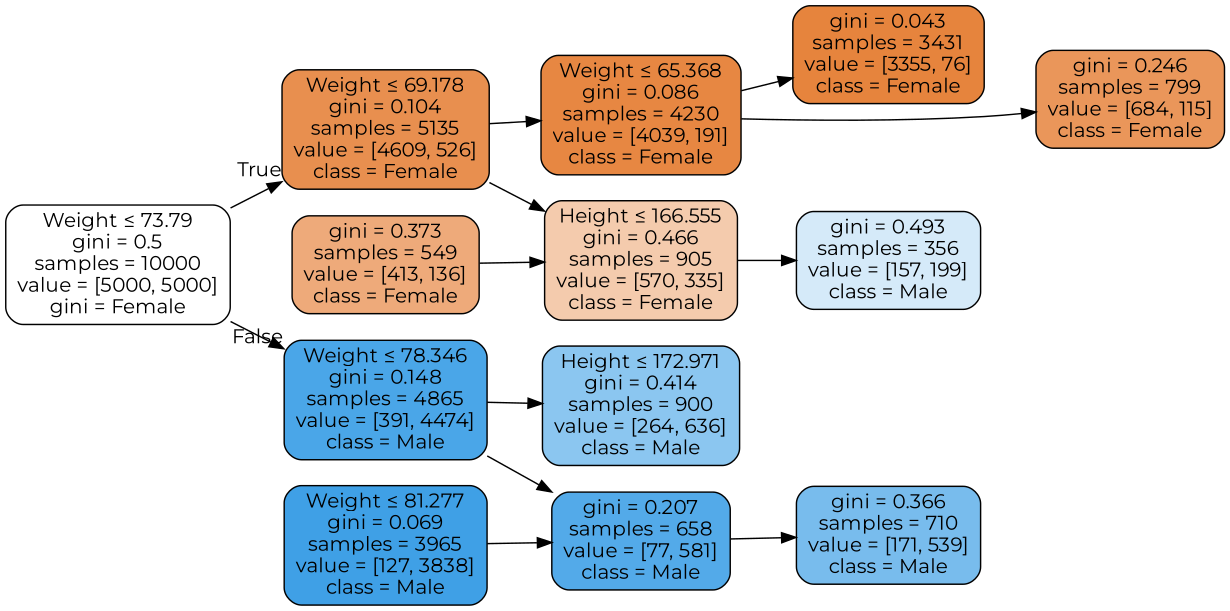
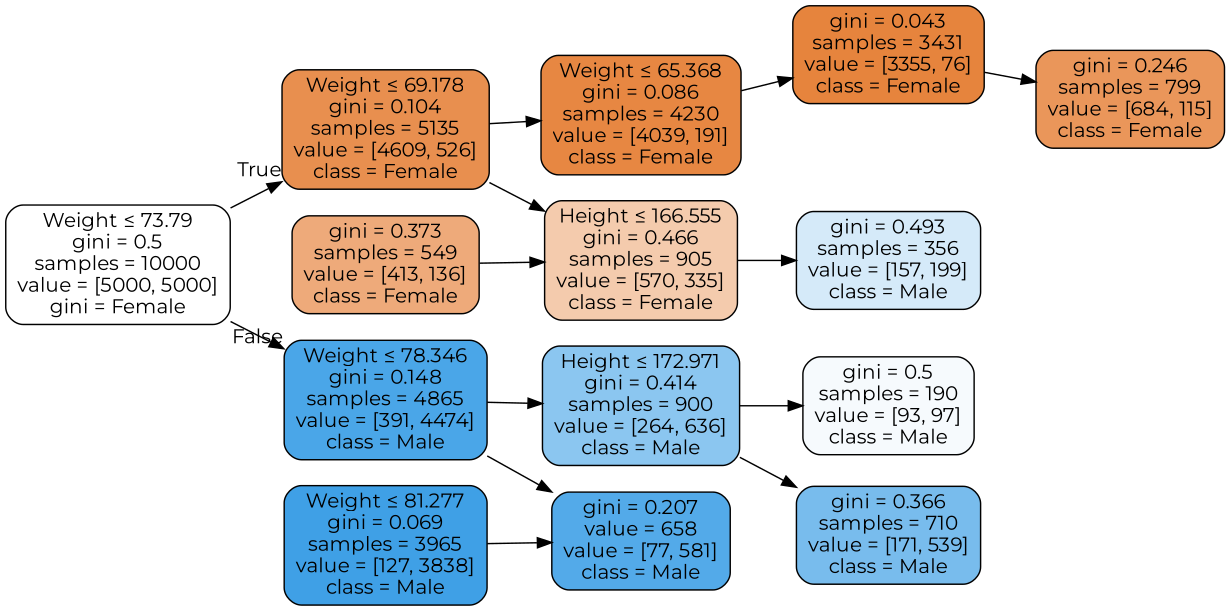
(881, 120) -> (1003, 76)
none -> (889, 406)
(641, 530) -> (641, 530)
(756, 538) -> (762, 469)
